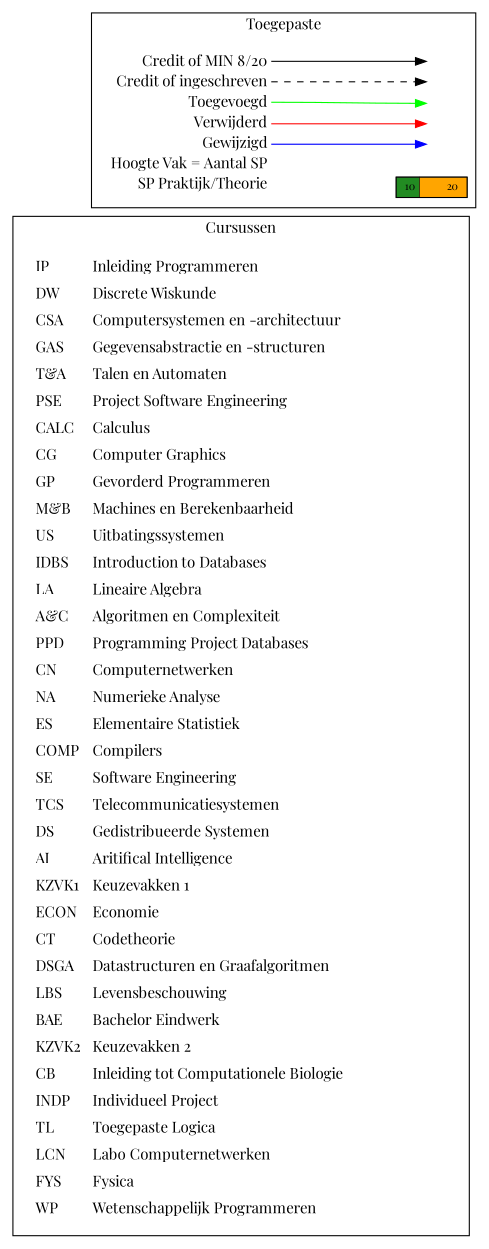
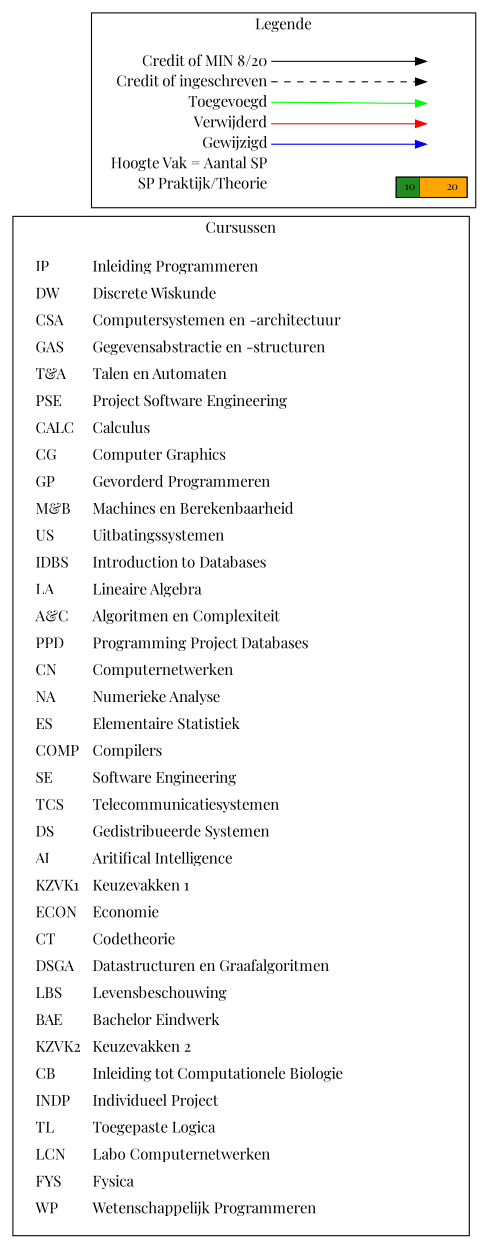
(284, 25) -> (284, 25)
